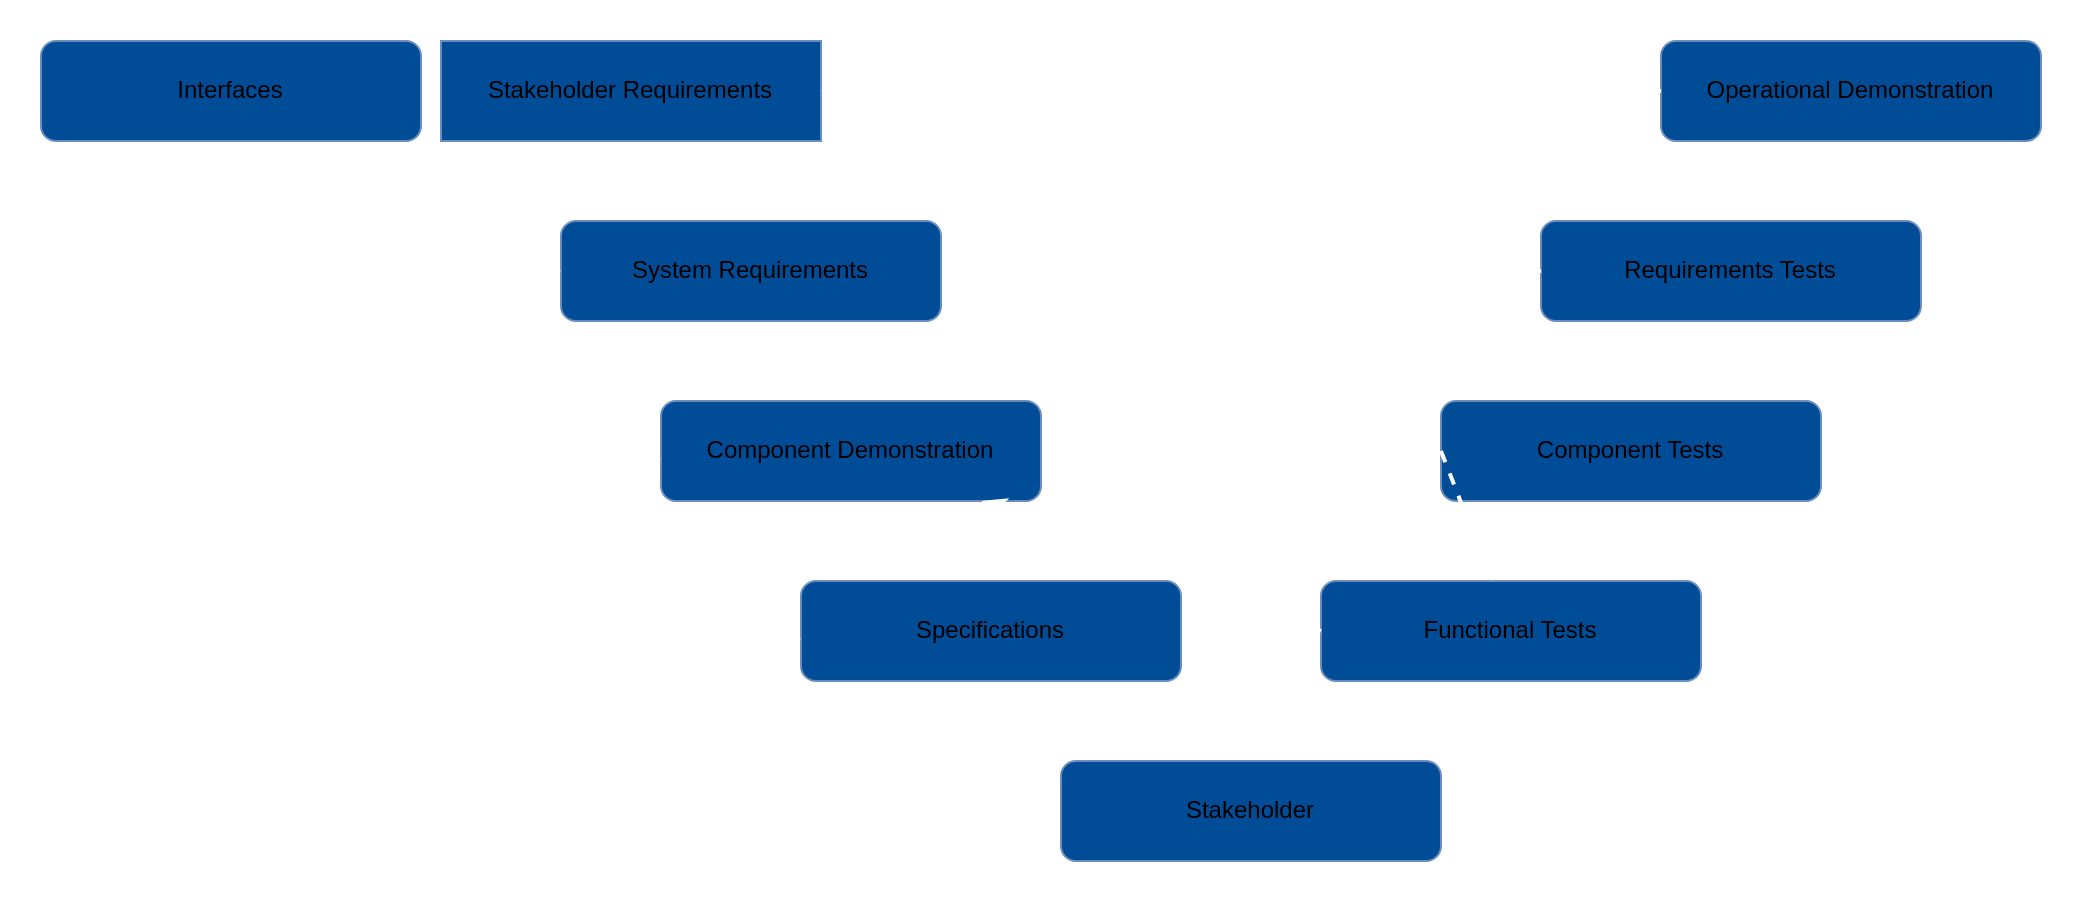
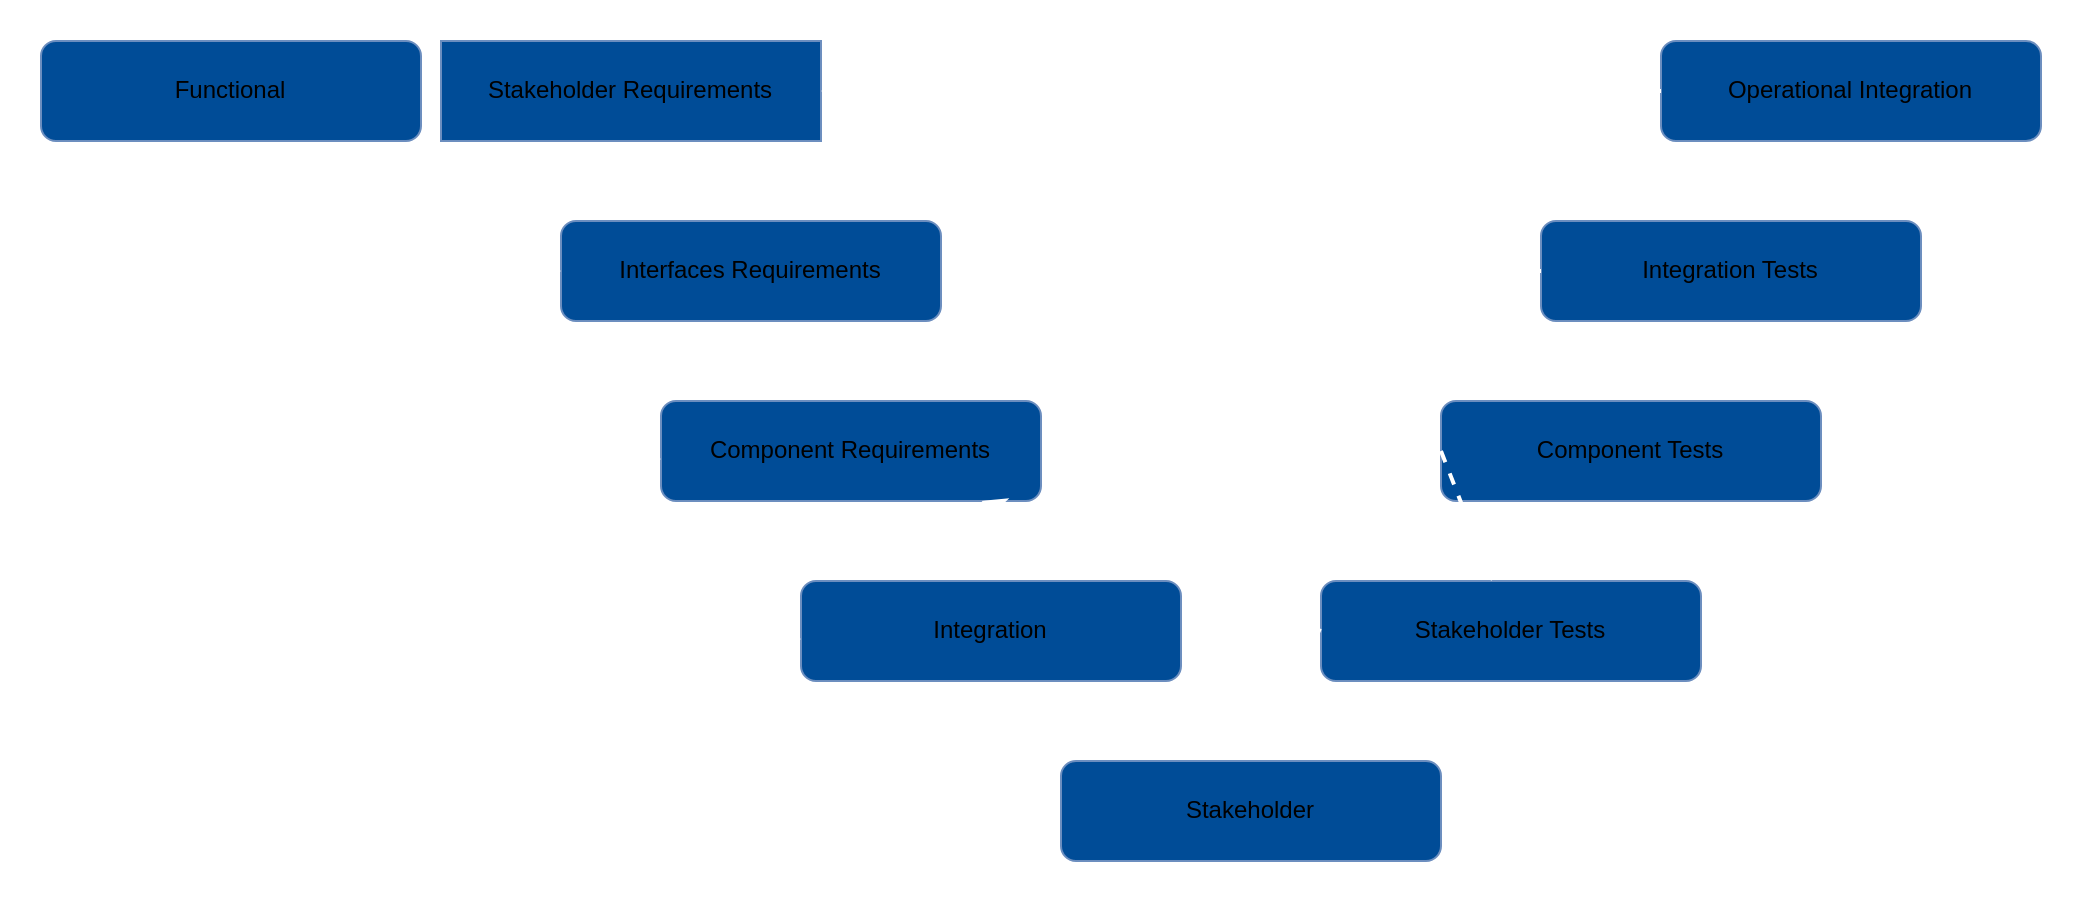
(231, 91) -> (231, 91)
(1851, 91) -> (1851, 91)
(751, 271) -> (751, 271)
(1731, 271) -> (1731, 271)
(851, 451) -> (851, 451)
(991, 631) -> (991, 631)
(1511, 631) -> (1511, 631)
